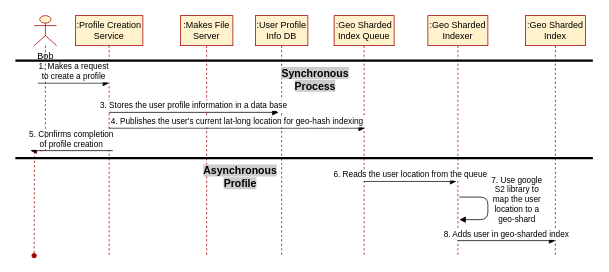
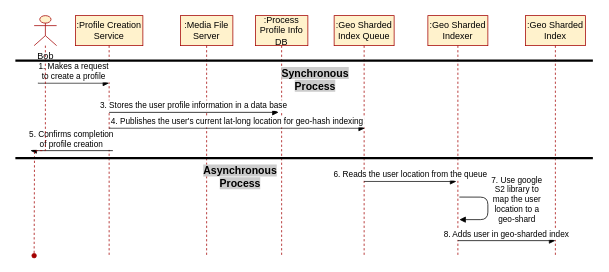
(207, 30) -> (207, 30)
(282, 30) -> (282, 30)
(240, 177) -> (240, 177)
